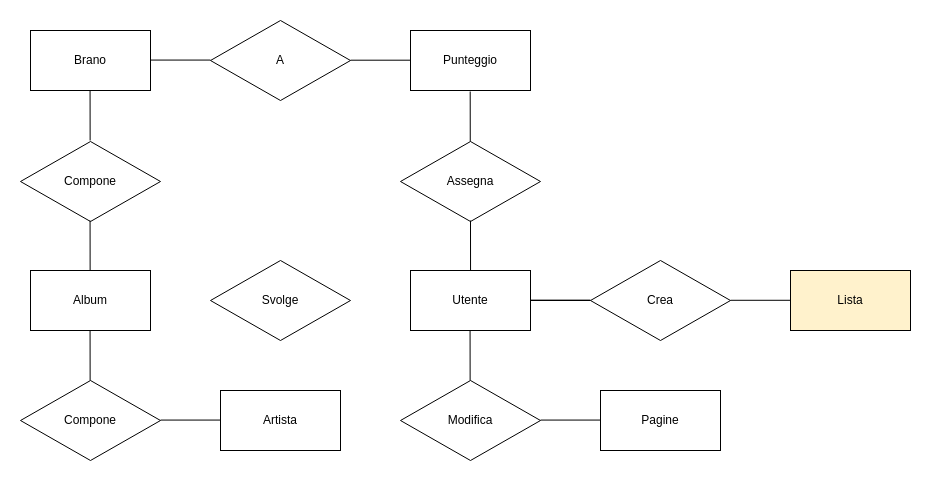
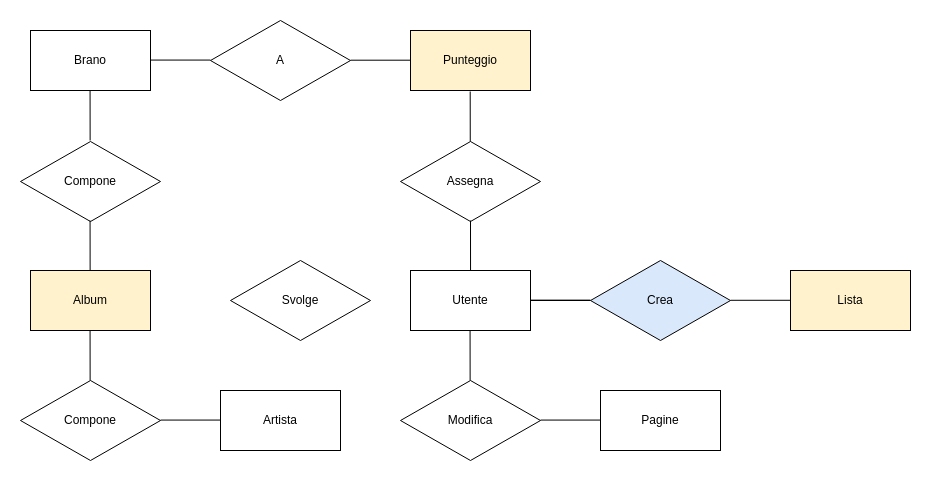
(471, 61) -> (471, 61)
(91, 301) -> (91, 301)
(281, 301) -> (301, 301)
(661, 301) -> (661, 301)
